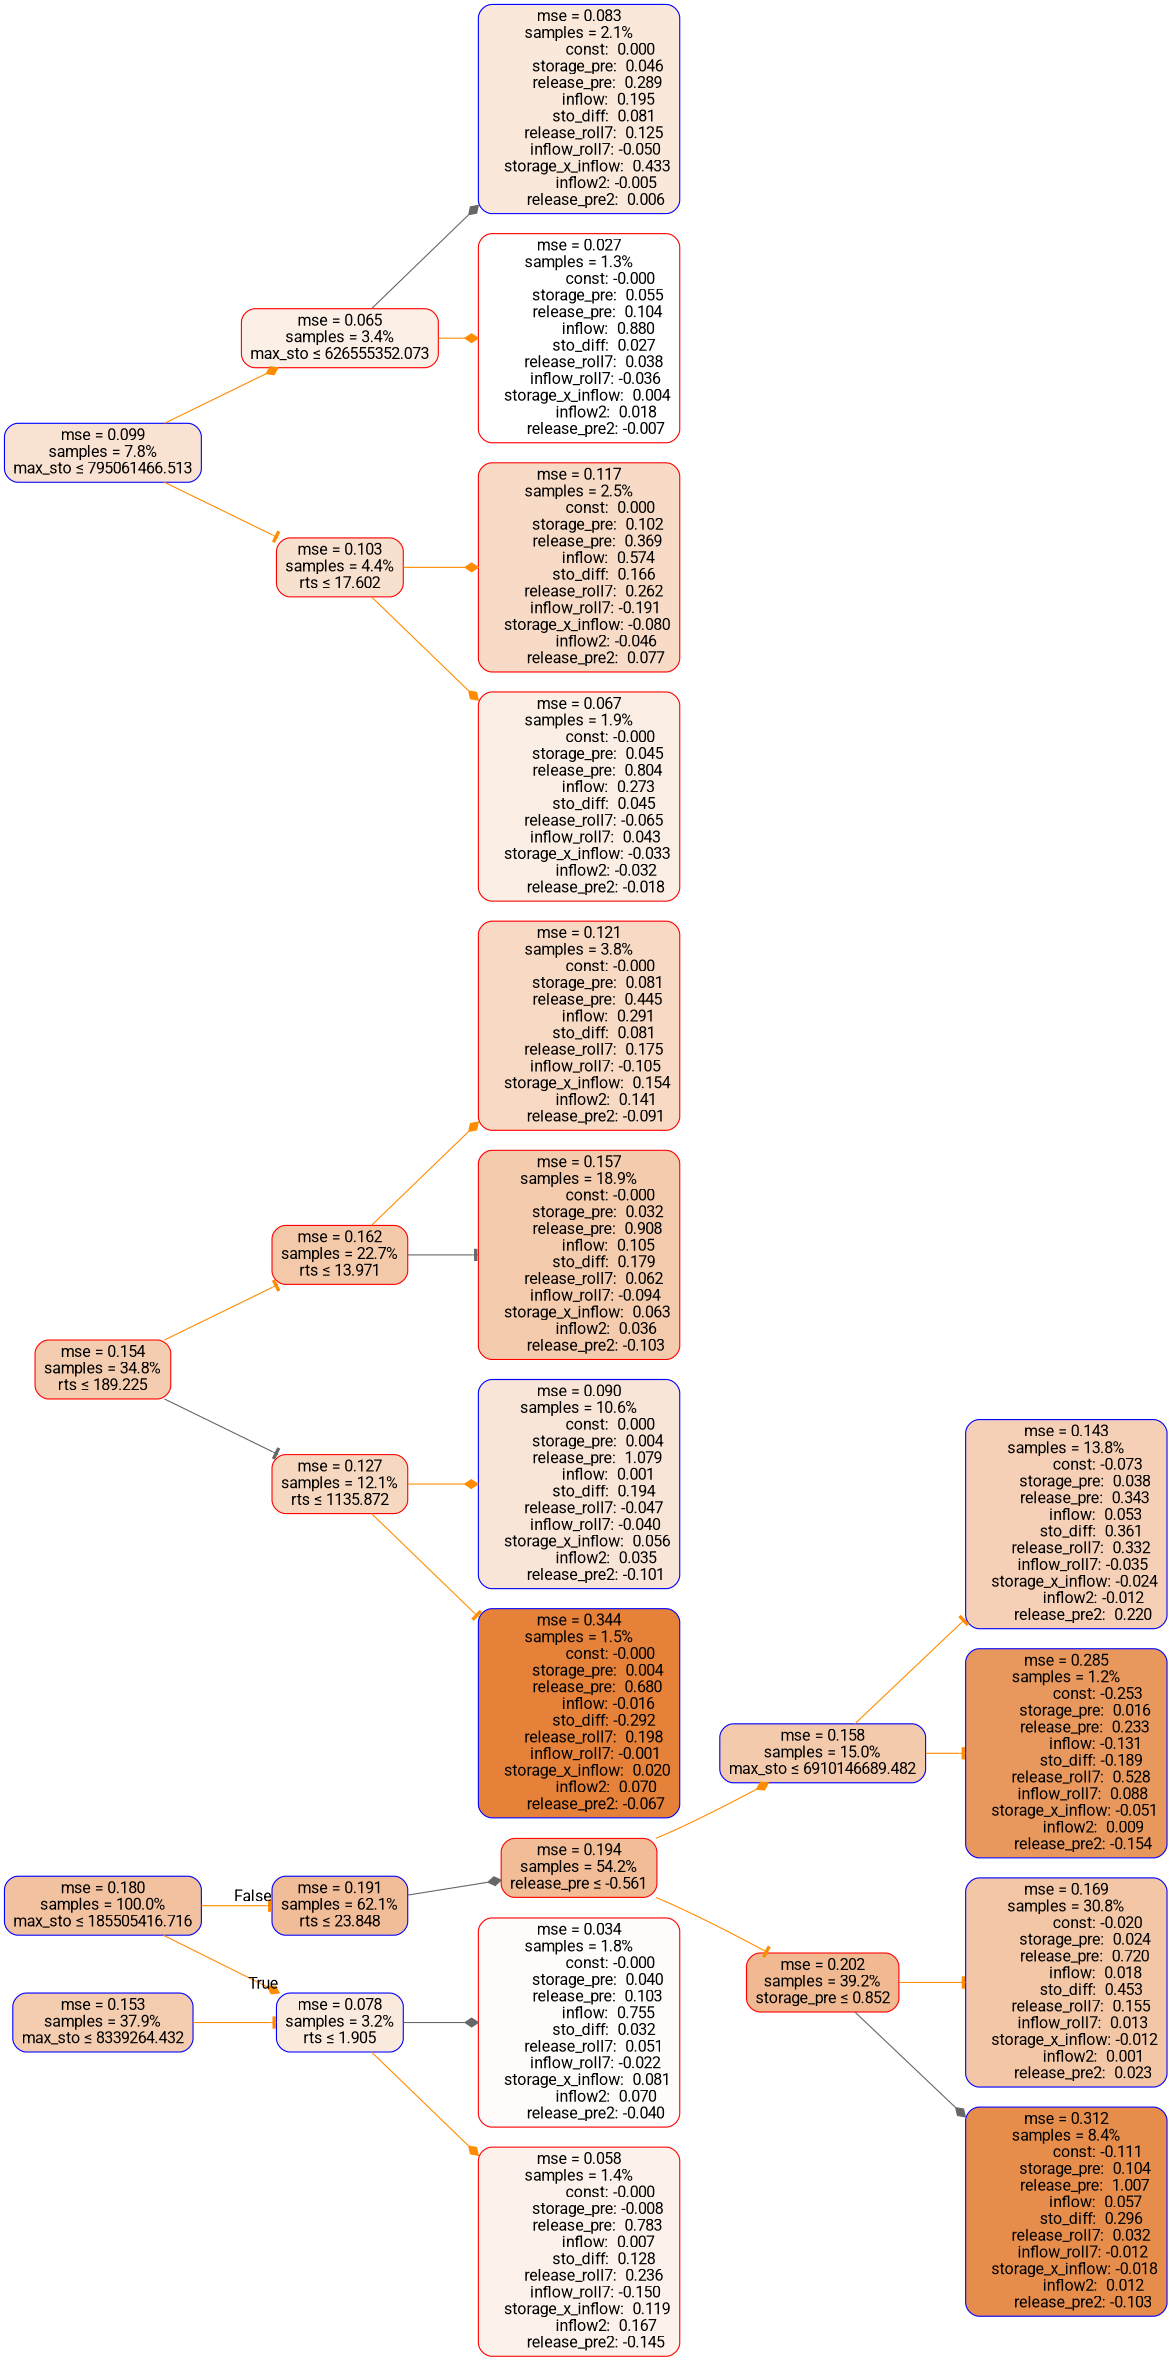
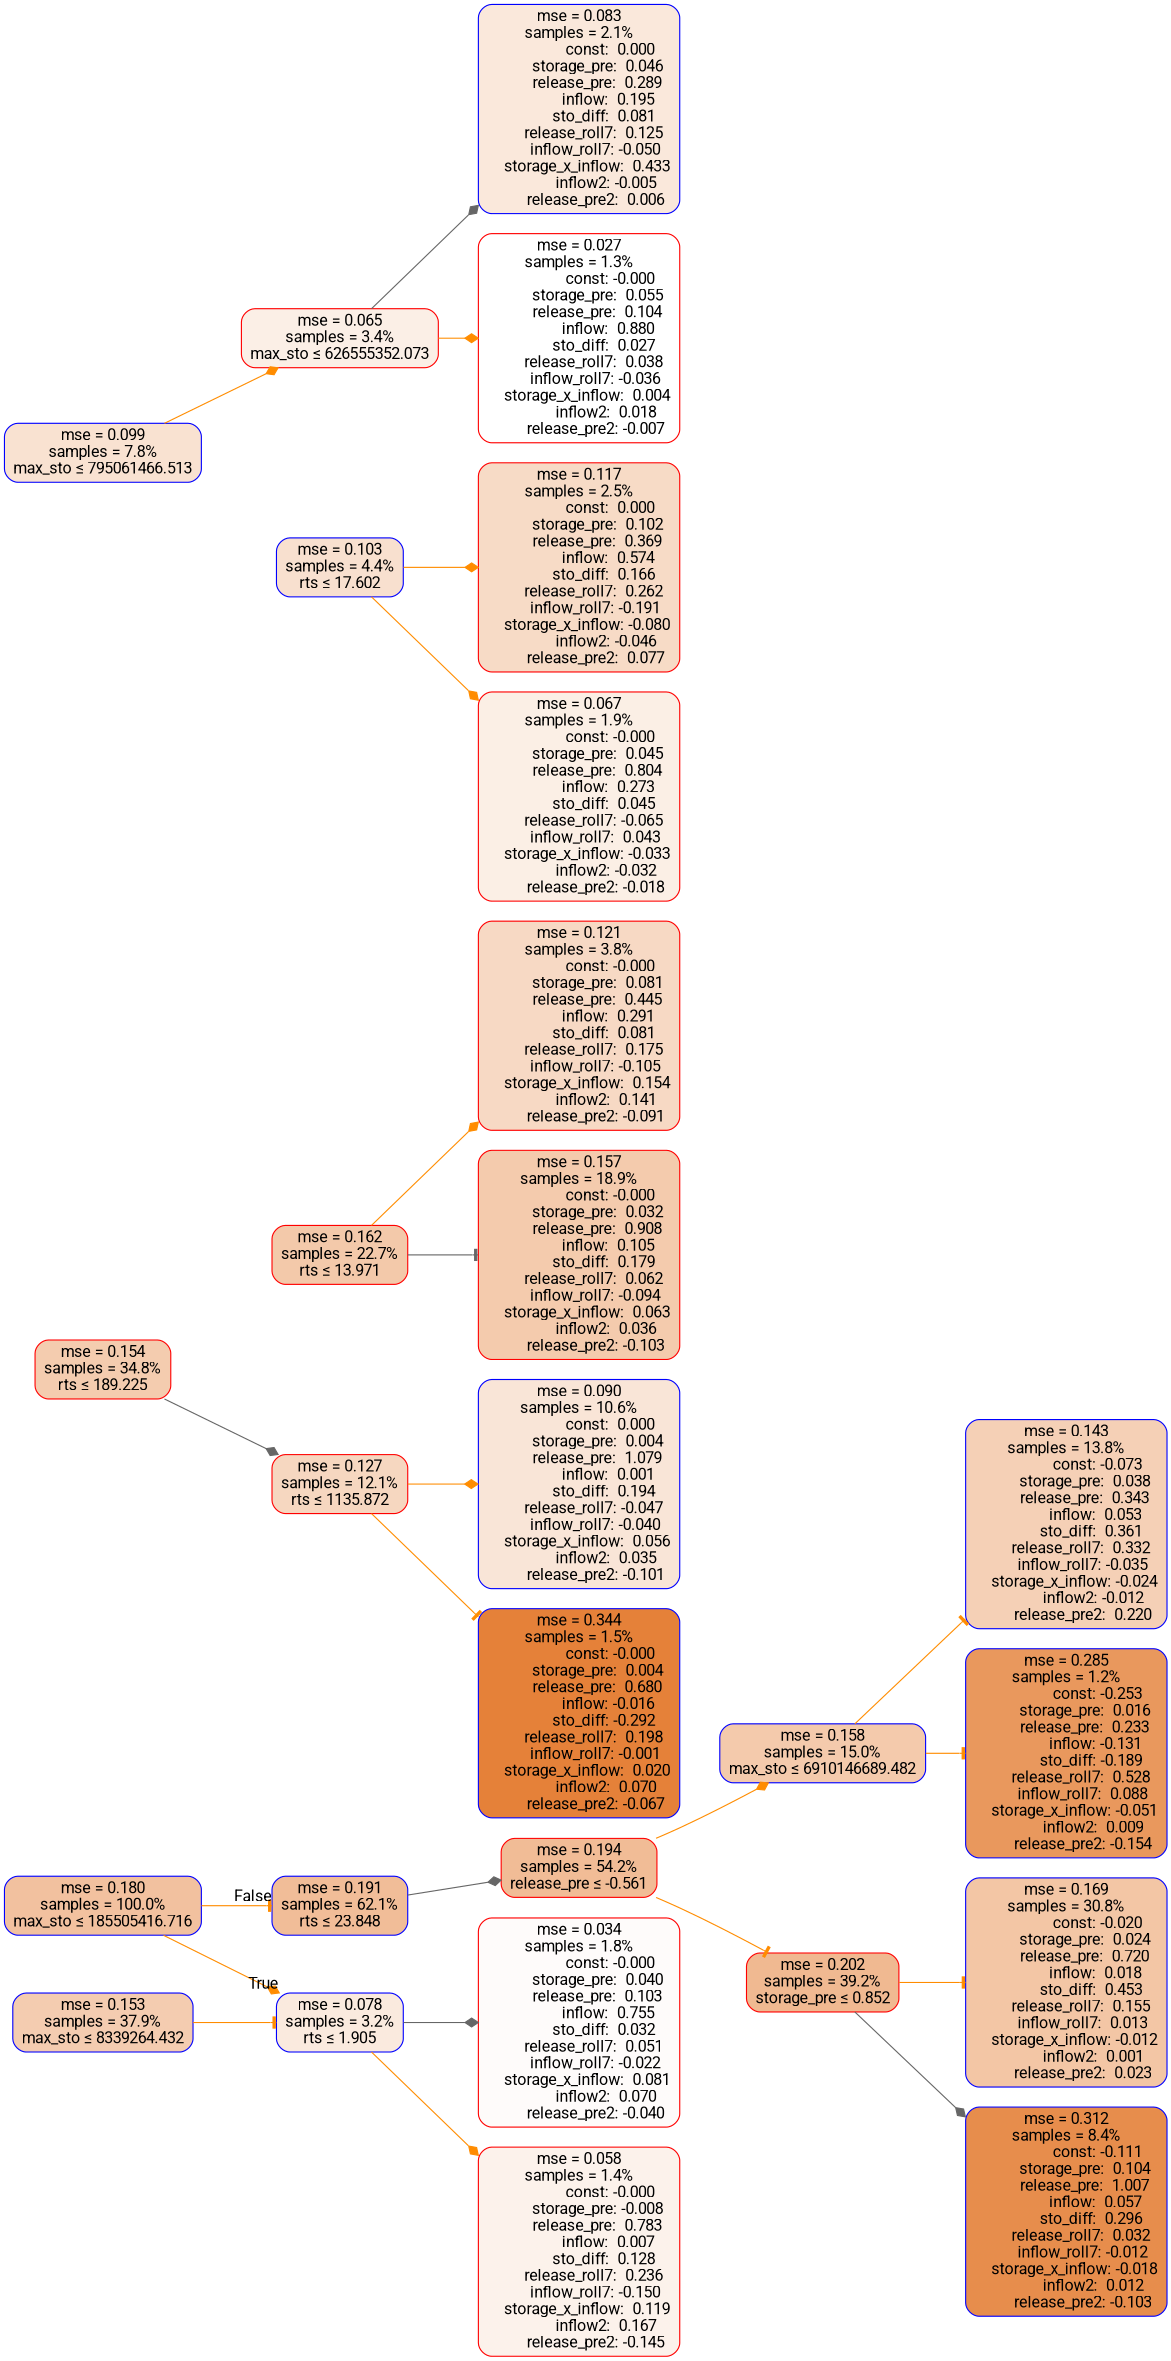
(219, 509) -> none
(340, 567) -> (340, 567)
(219, 1314) -> none
(219, 1425) -> (219, 1425)
